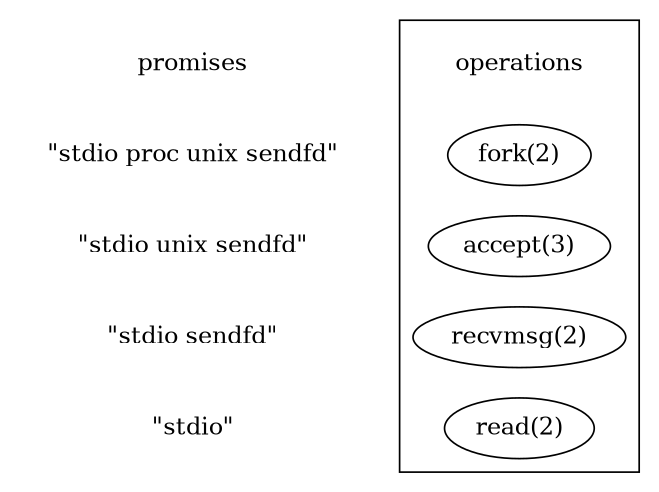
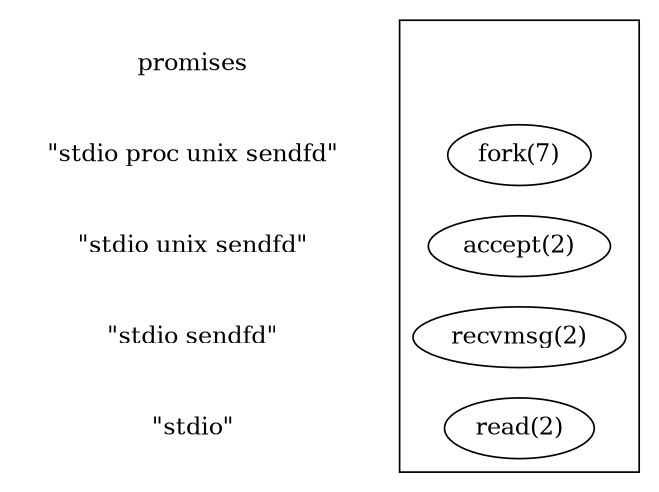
(519, 64) -> none
(519, 155) -> (519, 155)
(519, 246) -> (519, 246)
